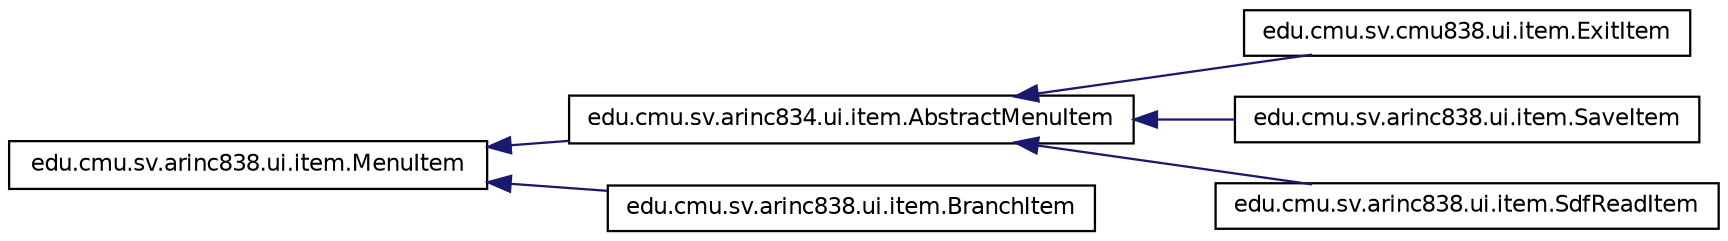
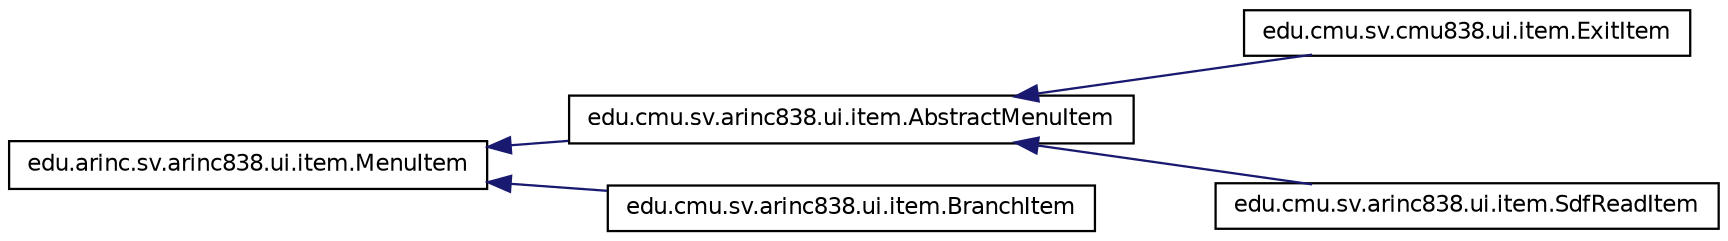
(851, 120) -> (851, 120)
(1467, 120) -> none
(248, 165) -> (248, 165)
